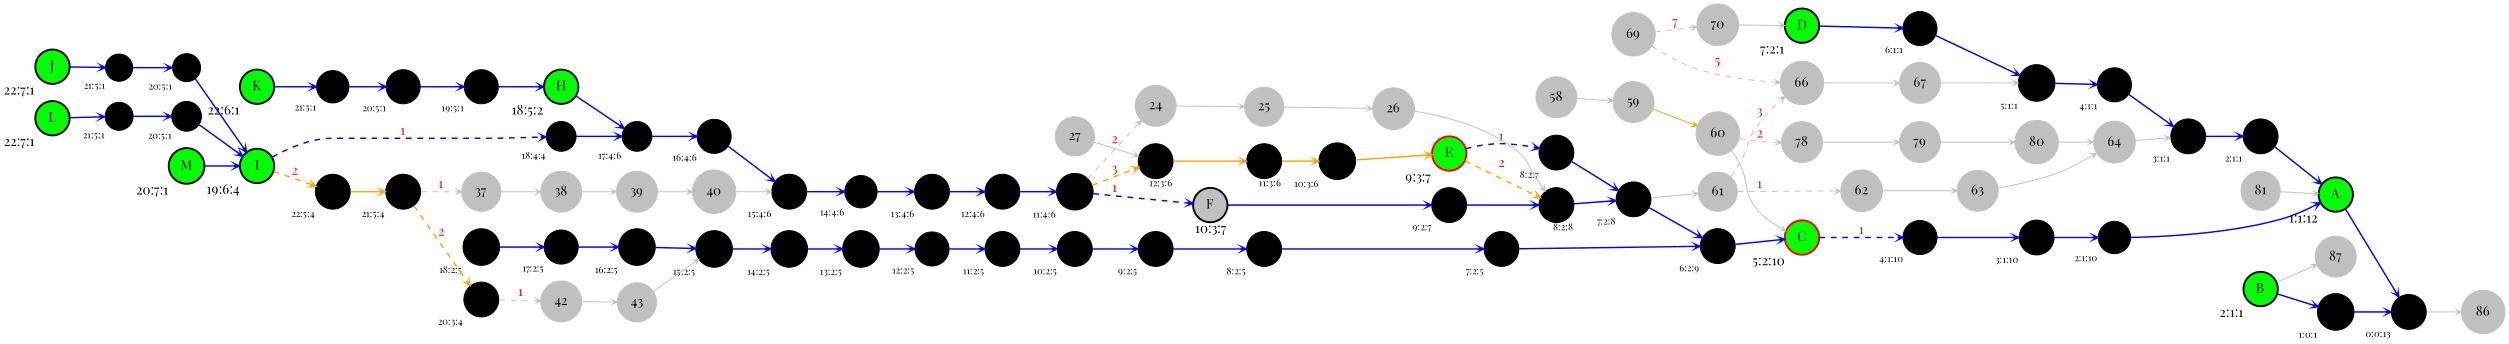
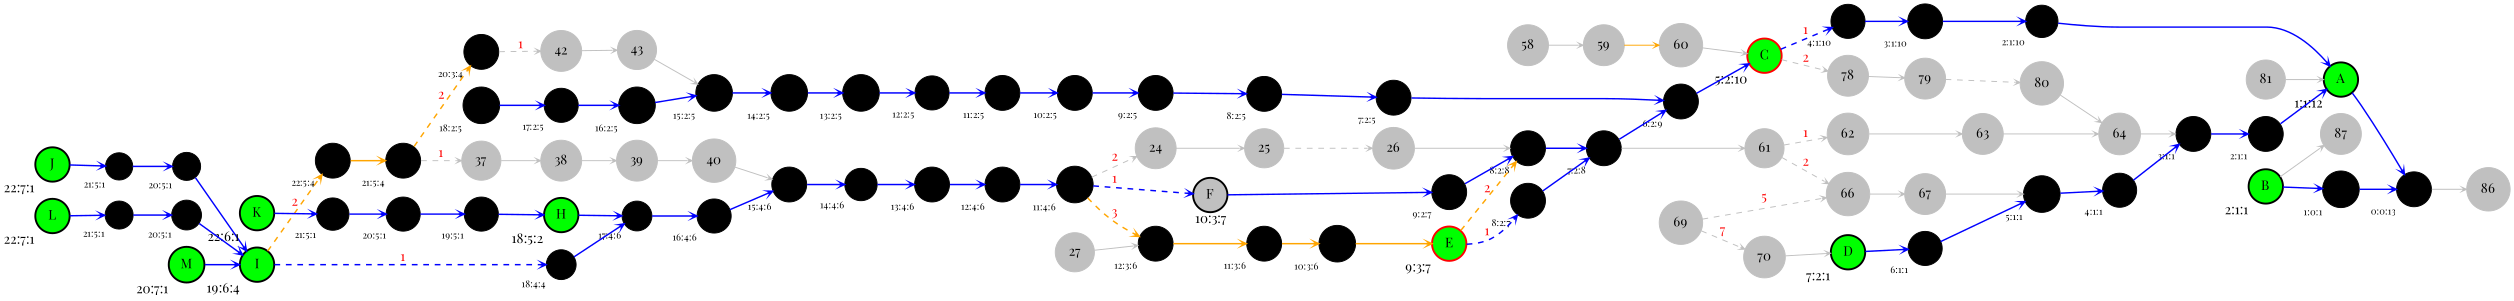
(1326, 108) -> (1326, 148)
(1760, 112) -> (1806, 162)
(1758, 141) -> (1802, 65)
(1975, 142) -> (1980, 81)
